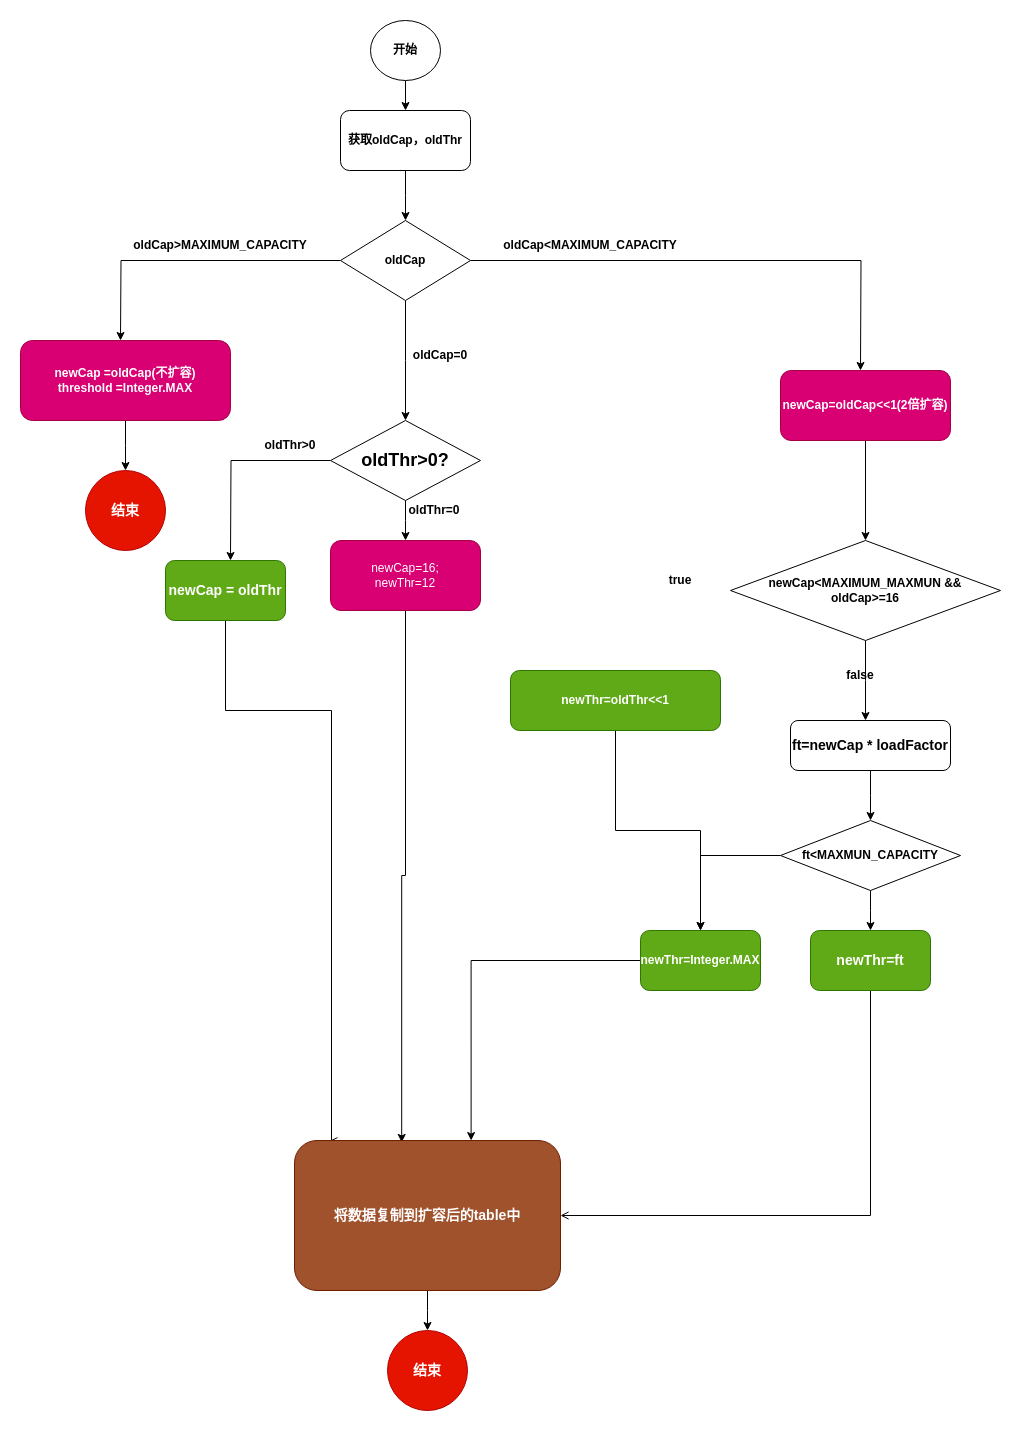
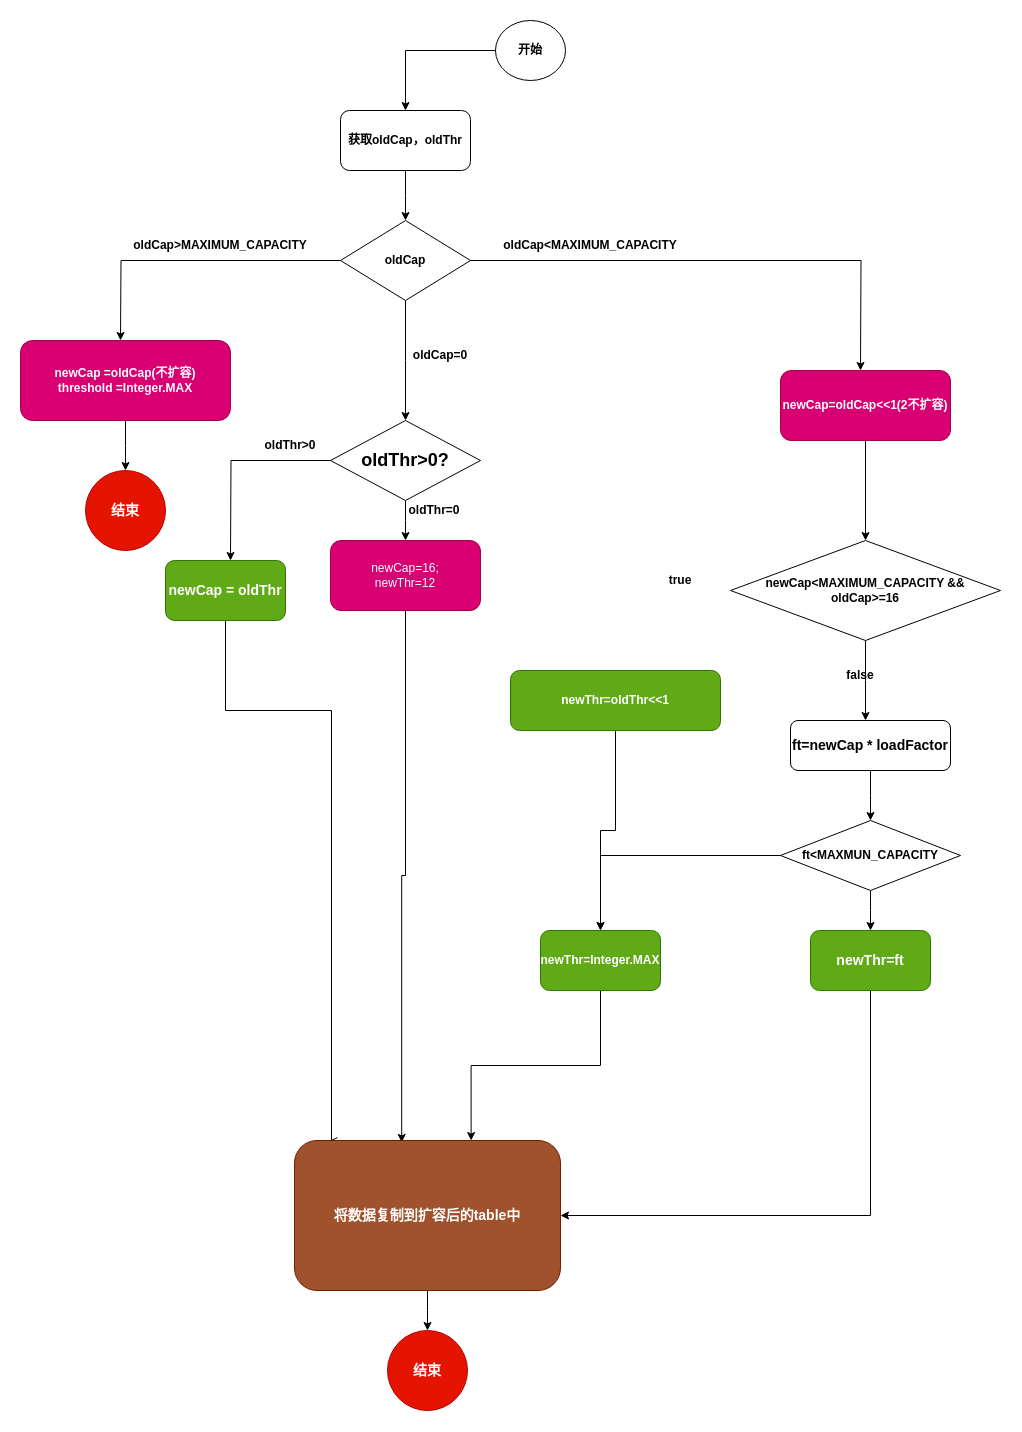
(406, 51) -> (531, 51)
(866, 406) -> (866, 406)
(866, 591) -> (866, 591)
(701, 961) -> (601, 961)
(567, 1216) -> (569, 1216)
